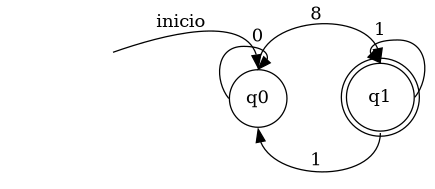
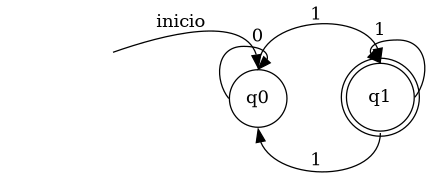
(317, 15) -> (317, 15)
